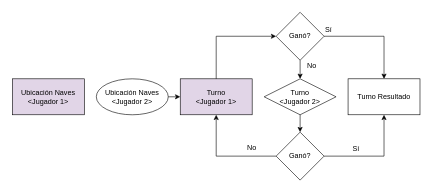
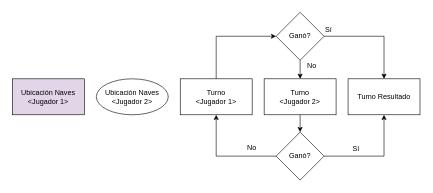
(174, 97) -> none
(216, 97) -> (216, 97)
(300, 97) -> (300, 97)
